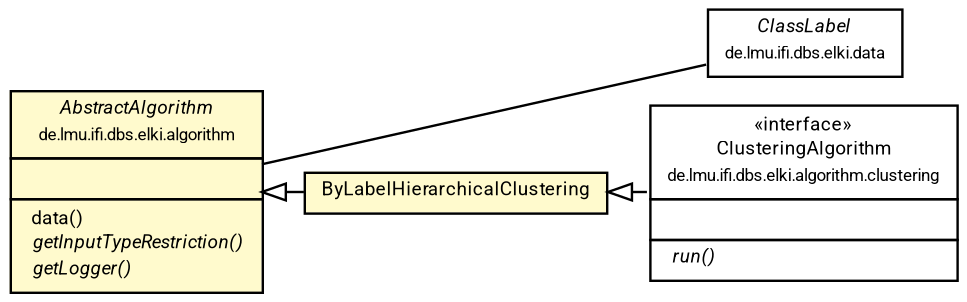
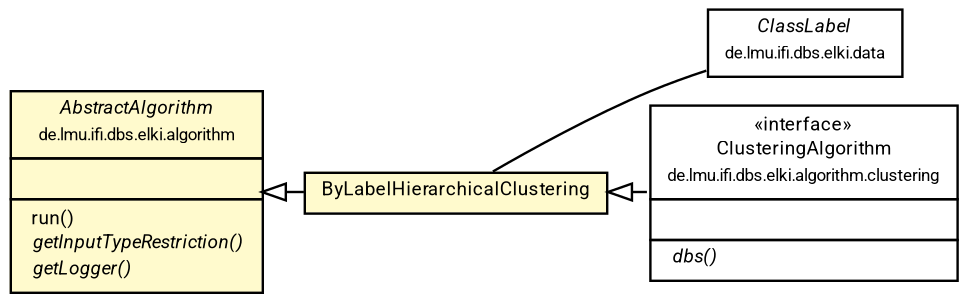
(484, 114) -> (597, 116)
(55, 218) -> (50, 218)
(692, 257) -> (694, 257)
